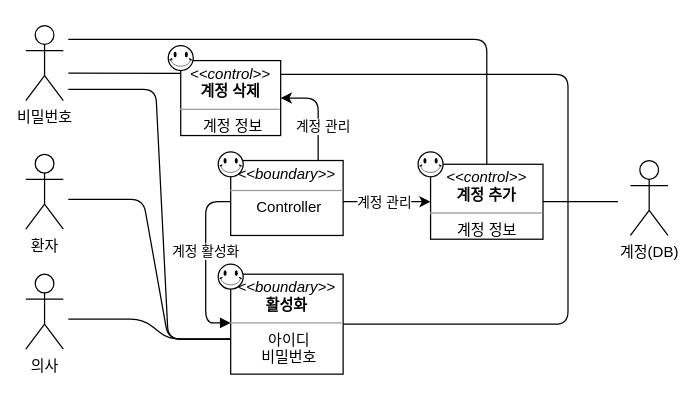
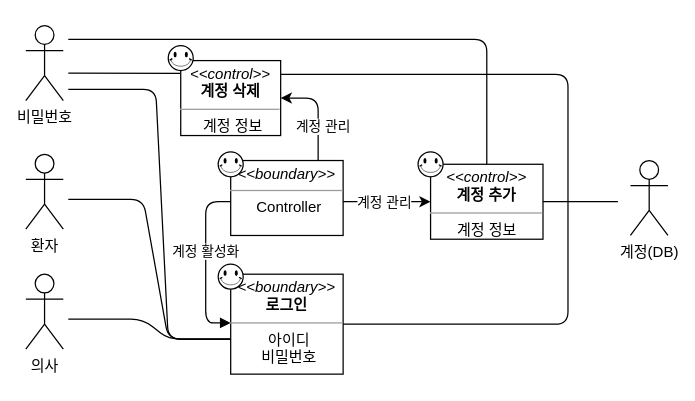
(281, 310) -> (281, 310)
